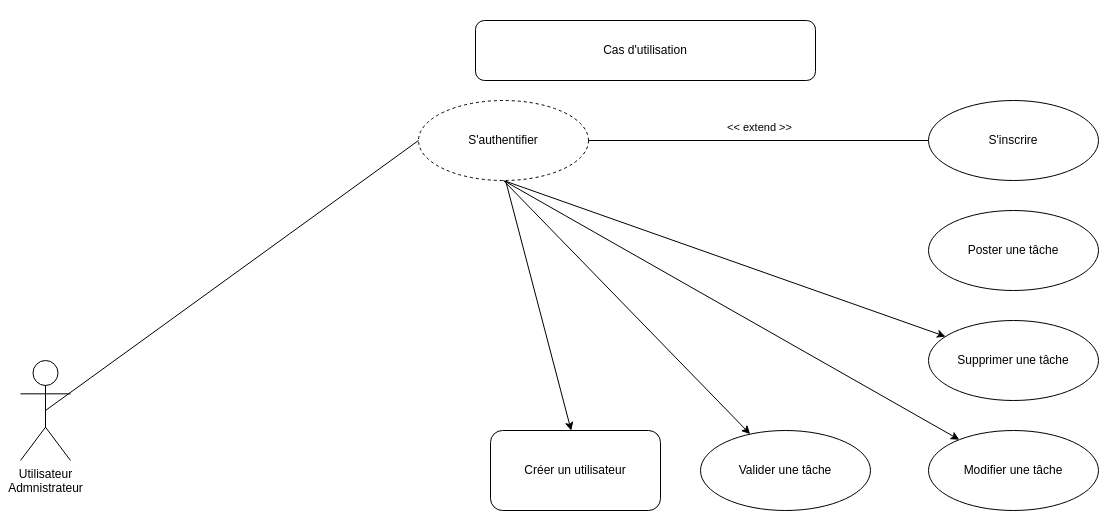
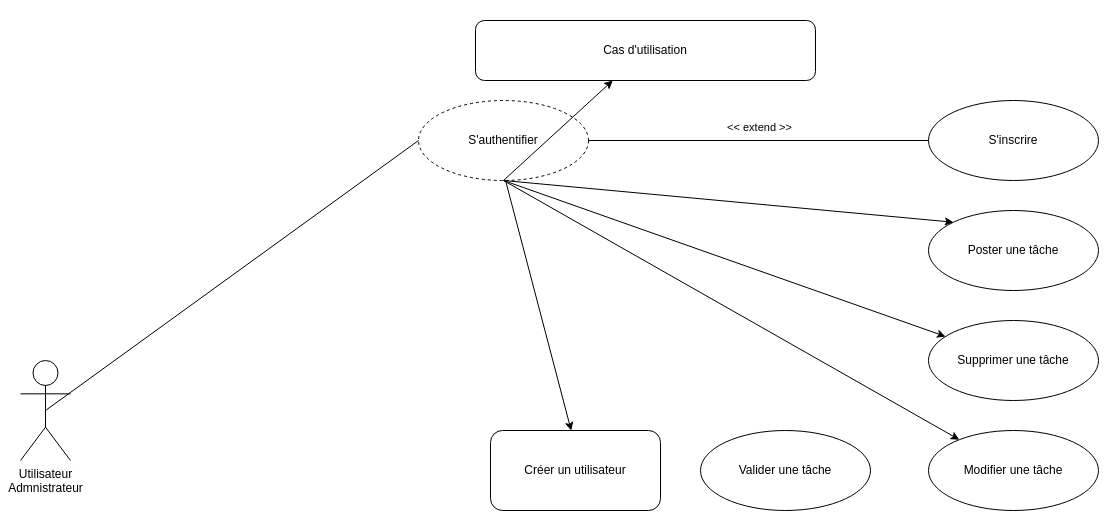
none -> (729, 201)
(627, 308) -> (556, 132)
